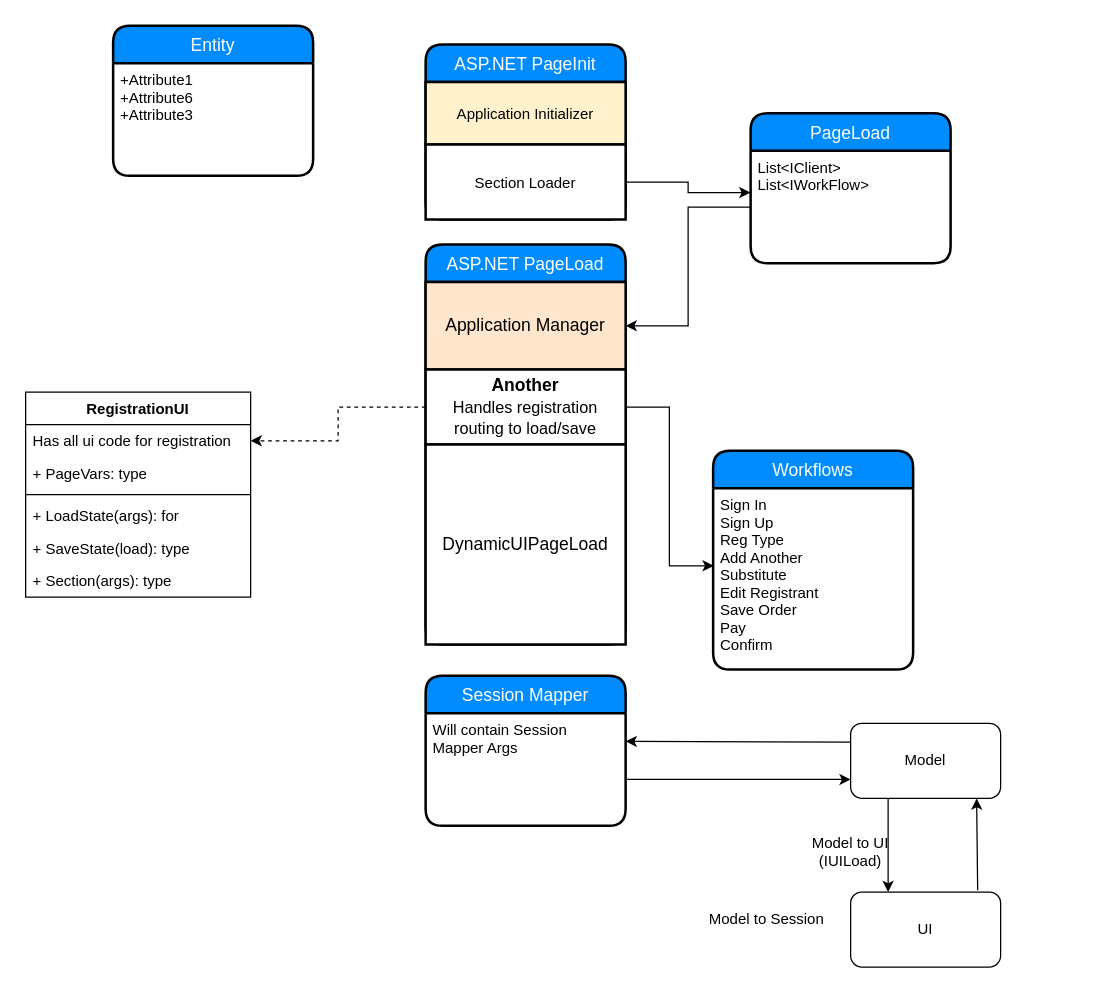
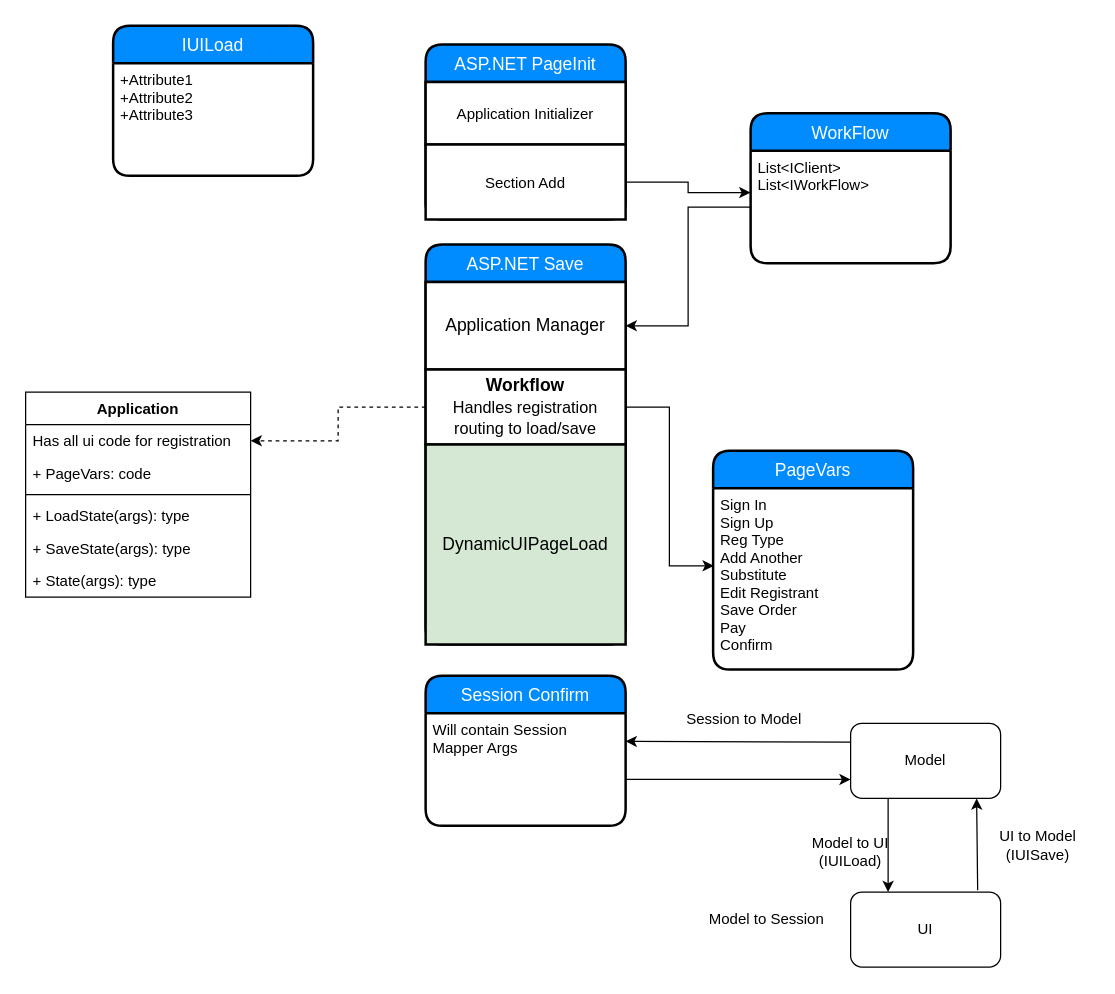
(213, 45) -> (213, 45)
(164, 80) -> (164, 80)
(526, 113) -> (526, 113)
(850, 133) -> (850, 133)
(526, 182) -> (526, 182)
(525, 264) -> (525, 264)
(526, 326) -> (526, 326)
(526, 407) -> (526, 407)
(138, 409) -> (138, 409)
(813, 470) -> (813, 470)
(94, 474) -> (94, 474)
(119, 516) -> (123, 516)
(526, 544) -> (526, 544)
(121, 549) -> (123, 549)
(113, 581) -> (106, 581)
(525, 695) -> (525, 695)
none -> (744, 719)
none -> (1038, 845)
